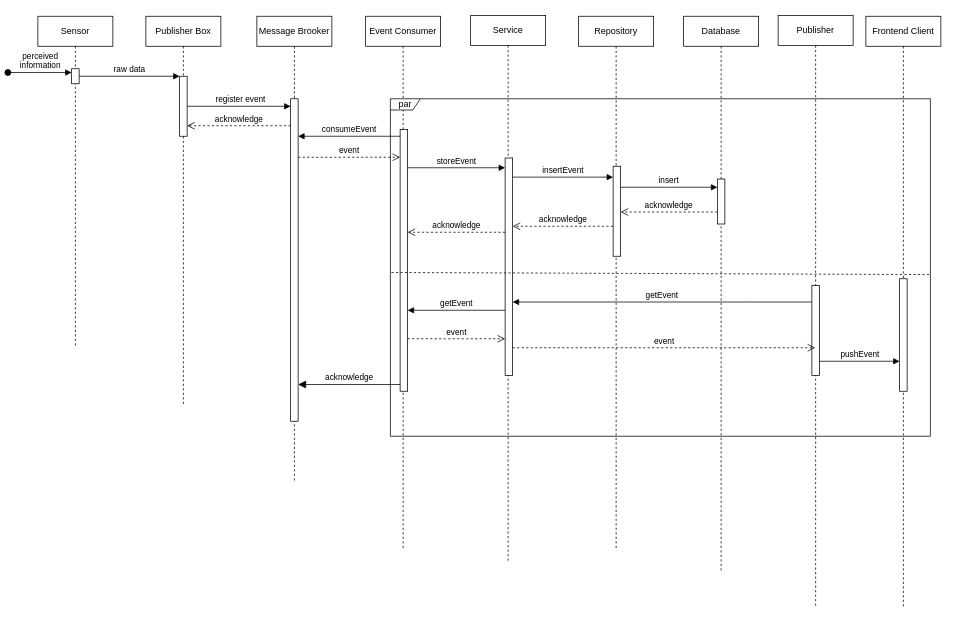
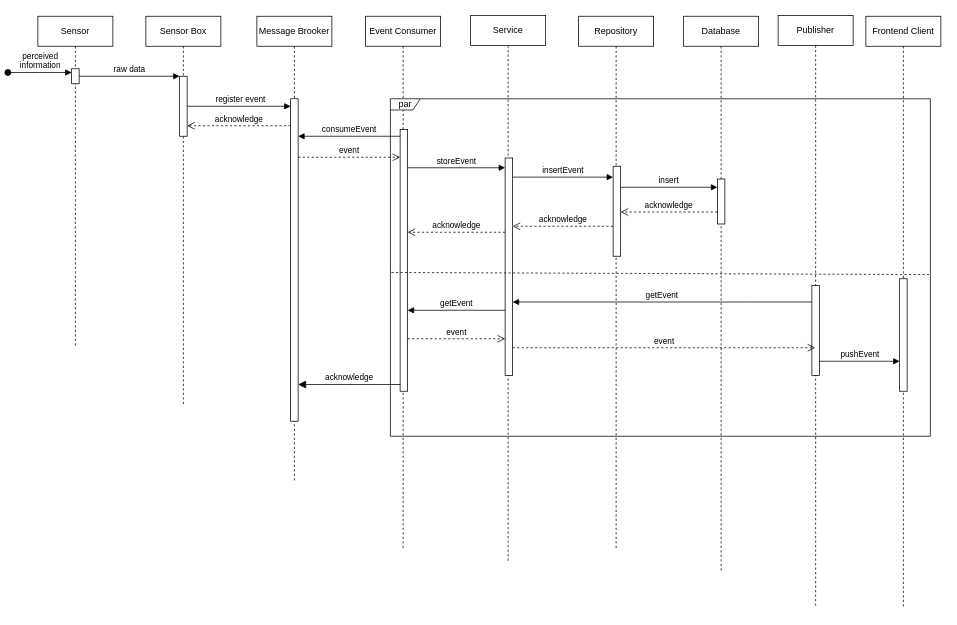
(183, 31) -> (183, 31)
